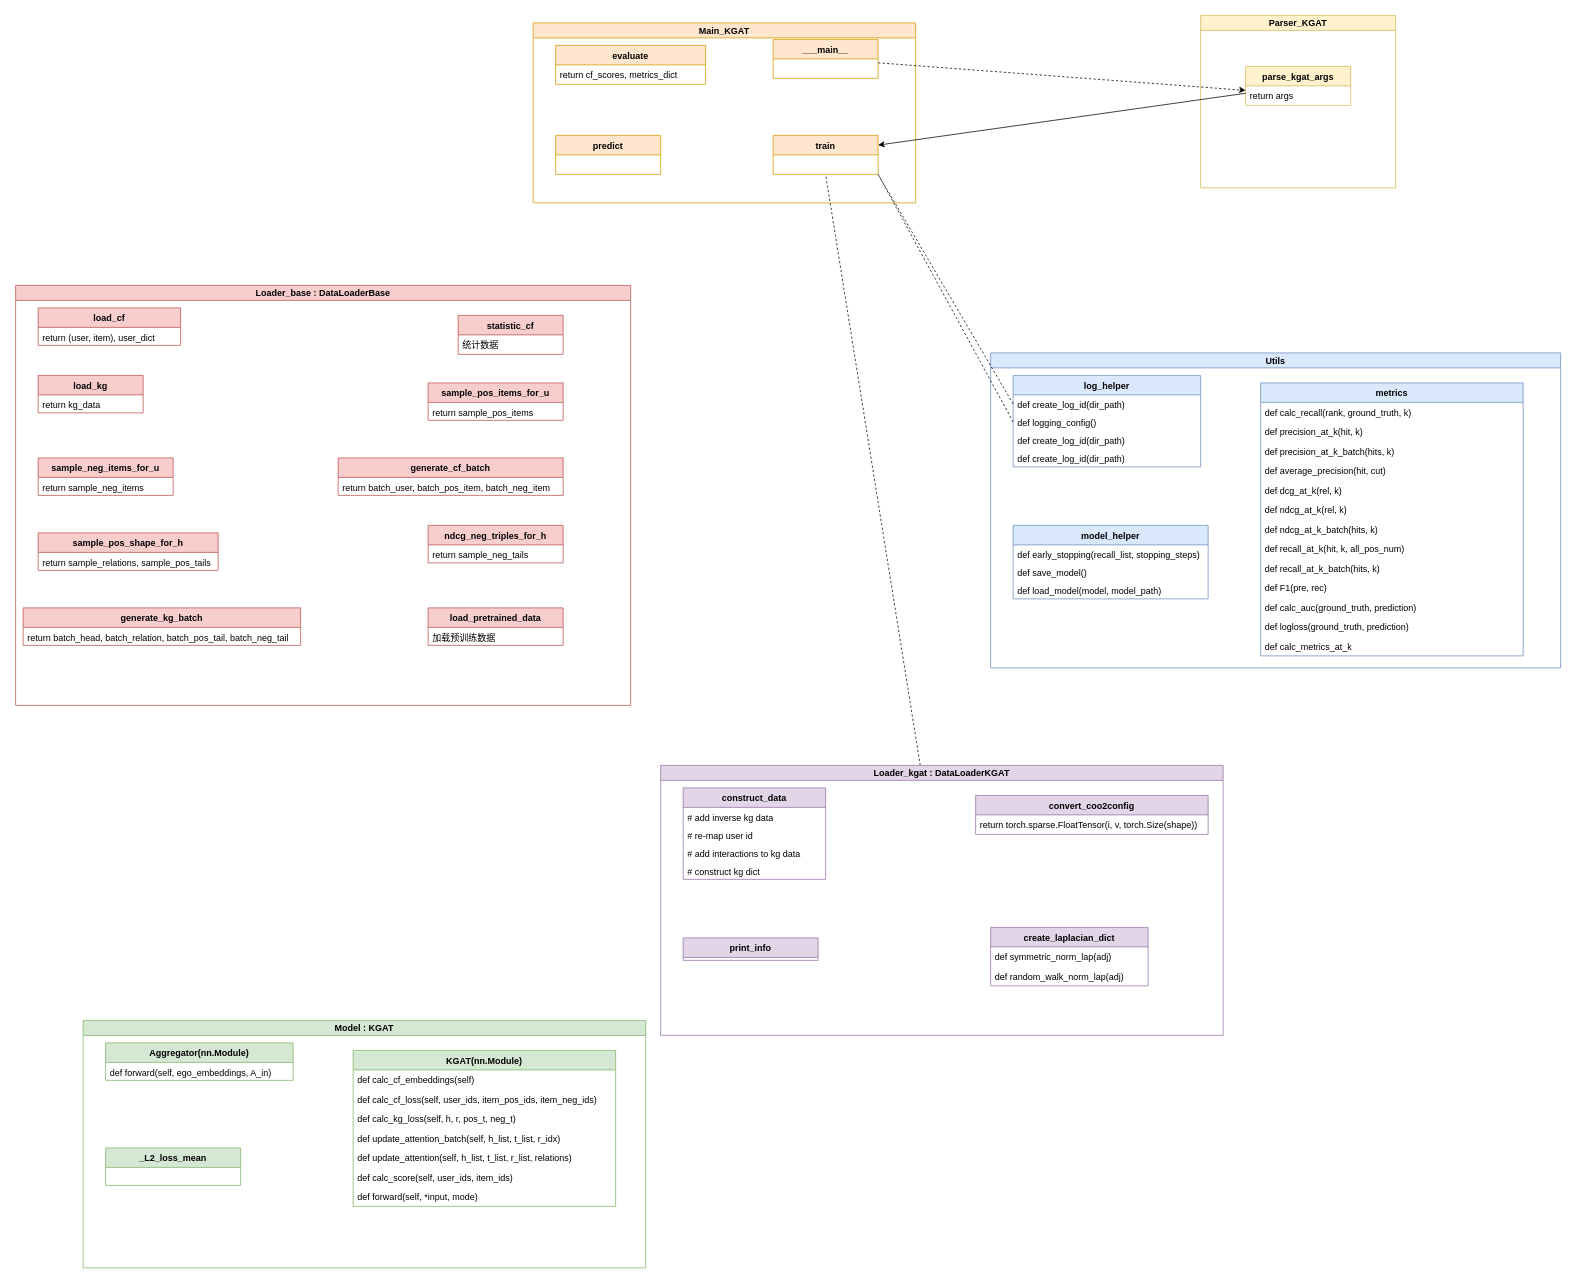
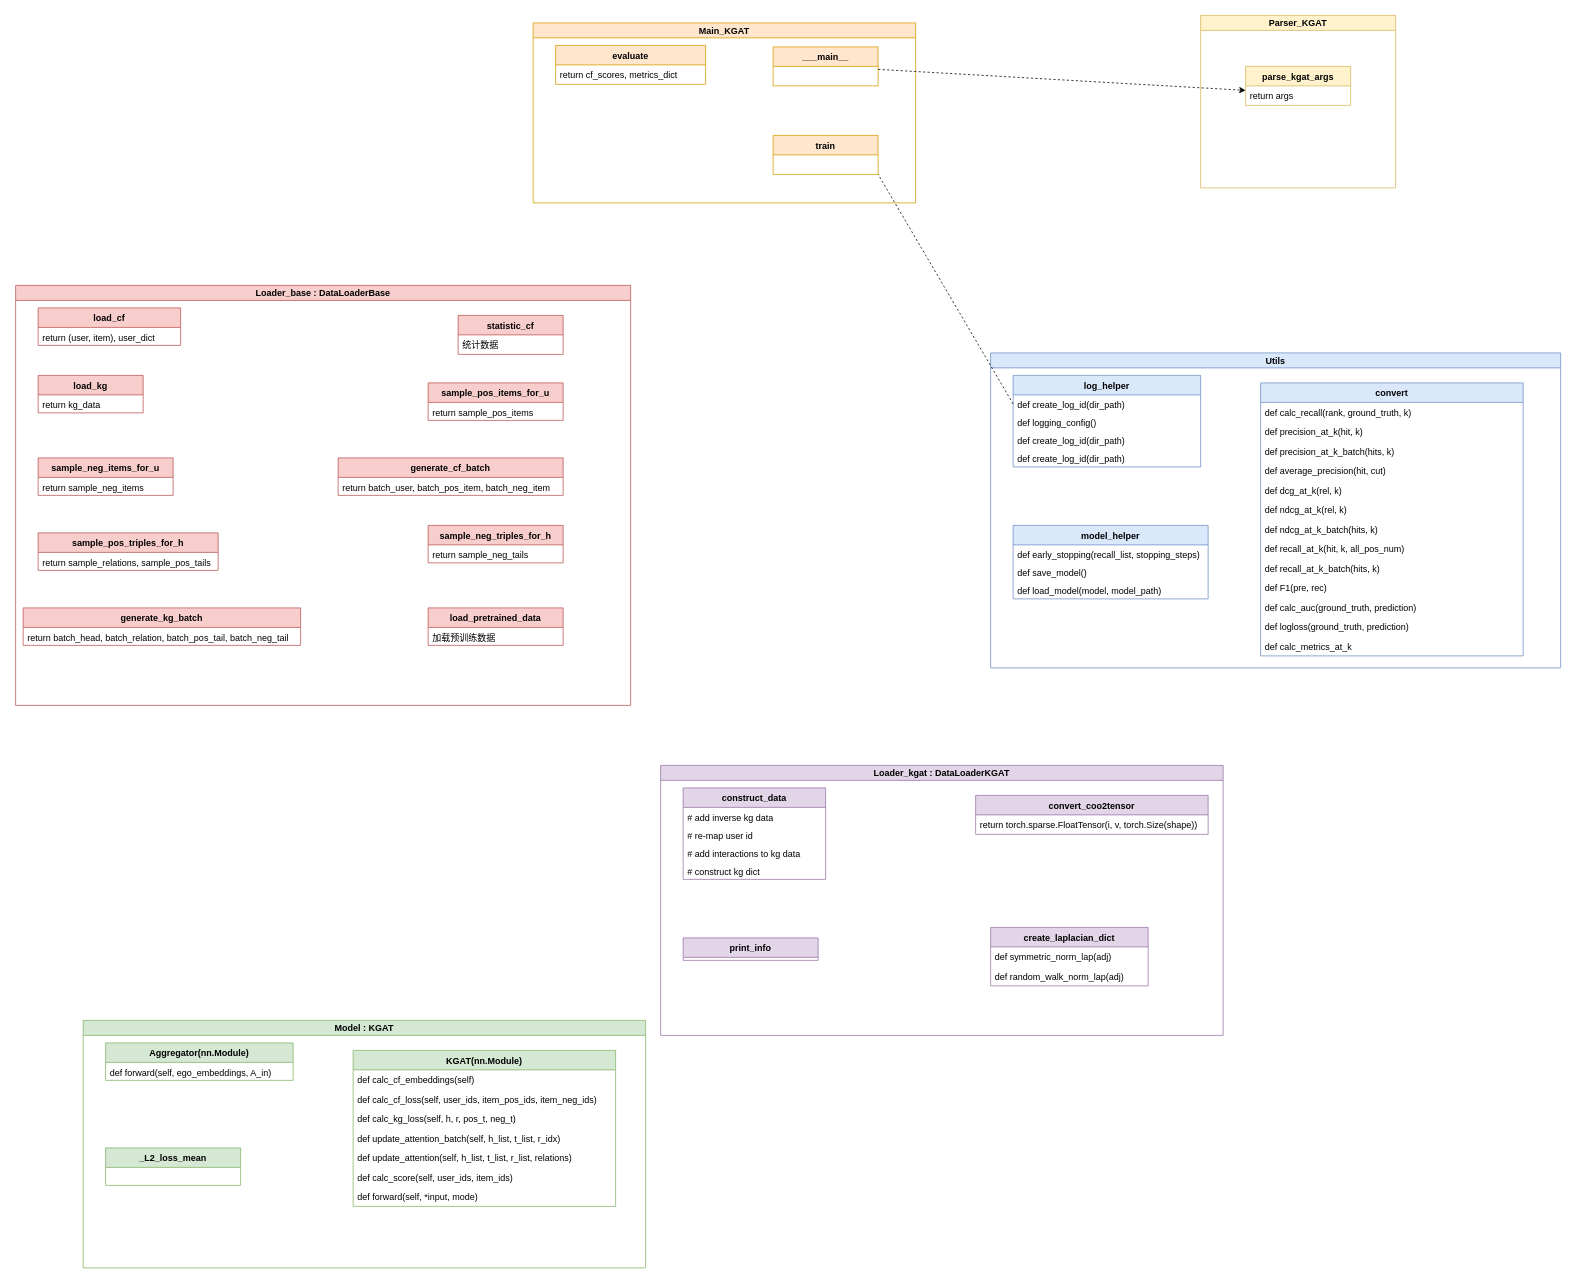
(825, 59) -> (825, 66)
(1063, 119) -> none
(608, 155) -> none
(960, 325) -> none
(1391, 393) -> (1391, 393)
(873, 471) -> none
(495, 536) -> (495, 536)
(128, 543) -> (128, 543)
(1091, 806) -> (1091, 806)
